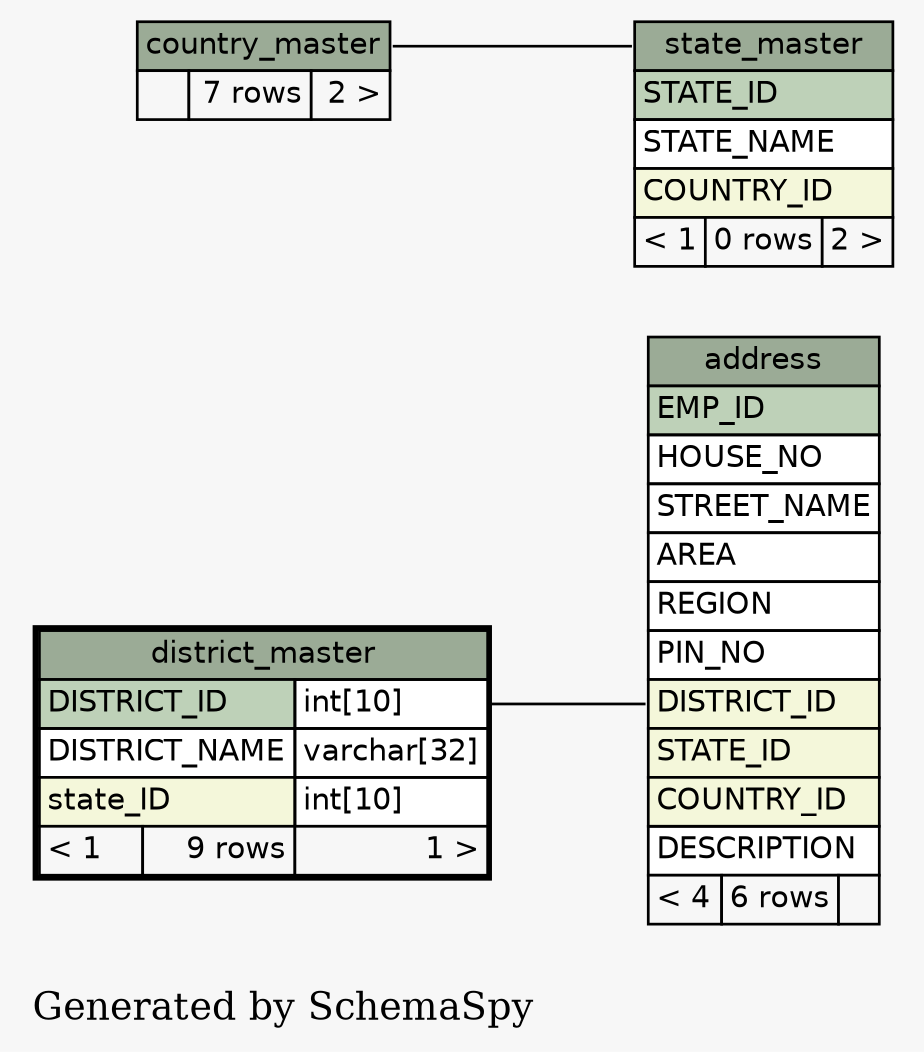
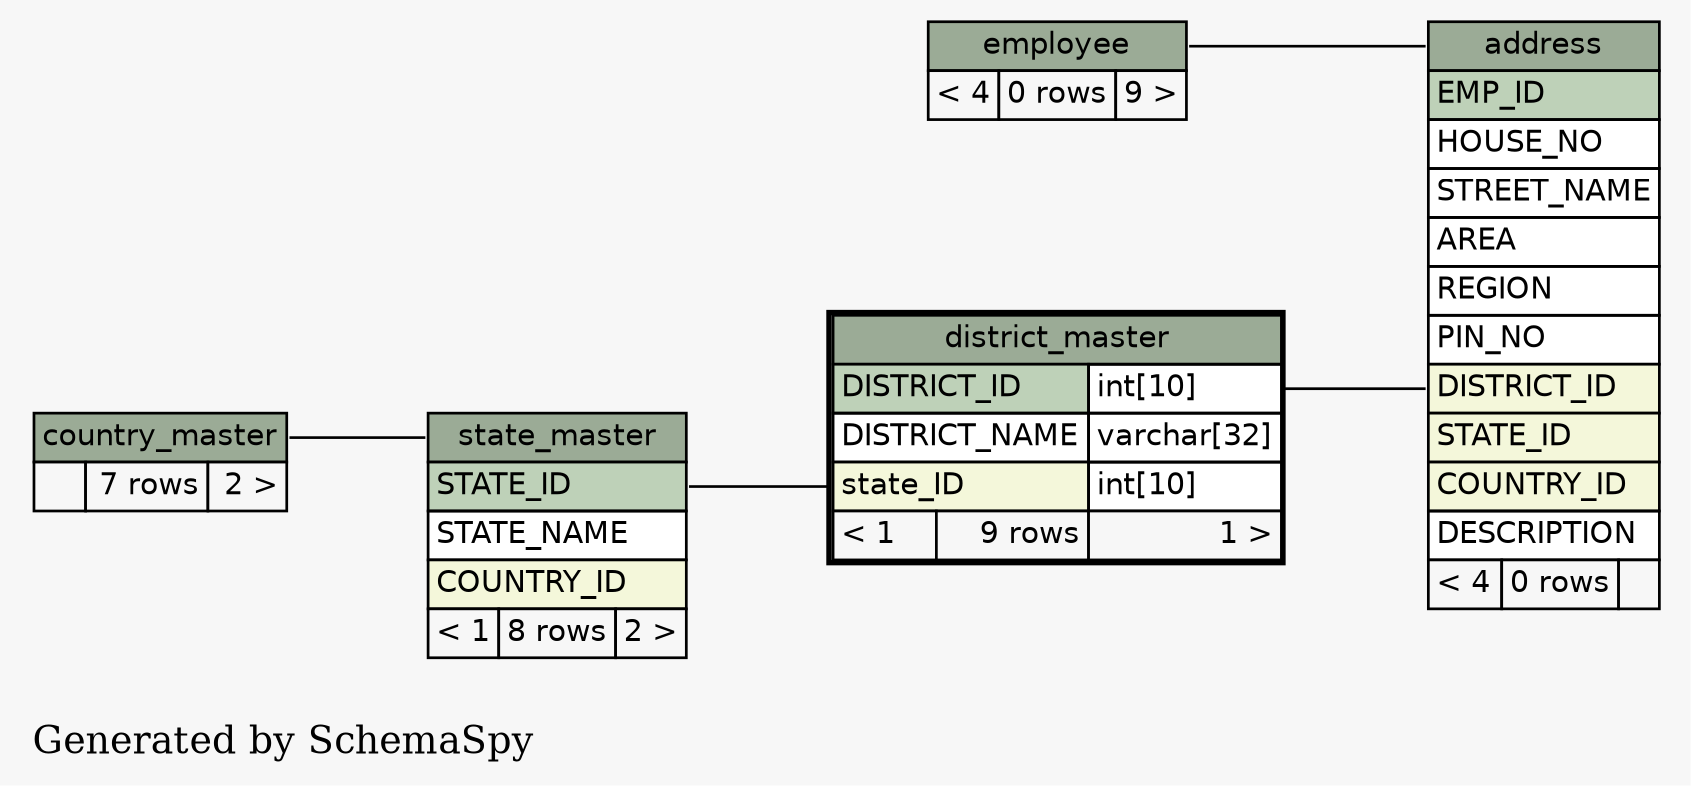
none -> (1056, 71)
(764, 241) -> (557, 632)
none -> (760, 487)
(780, 898) -> (1560, 583)
